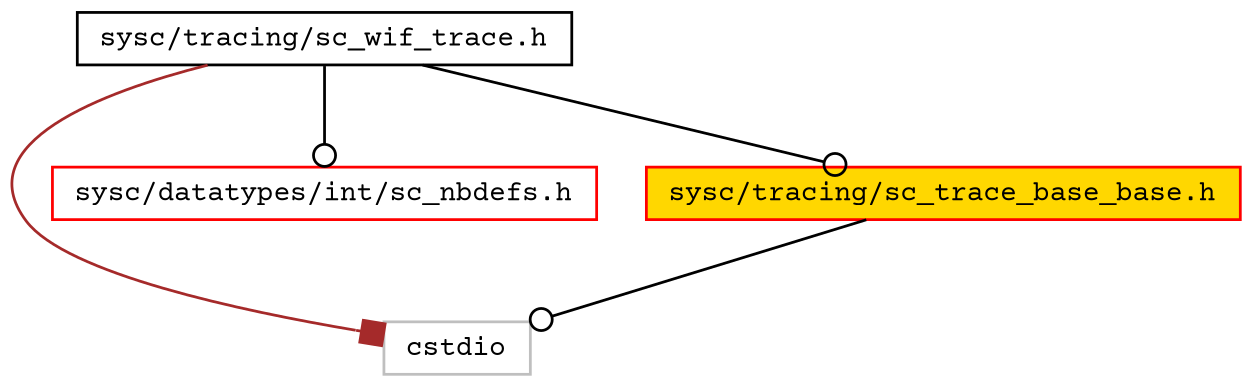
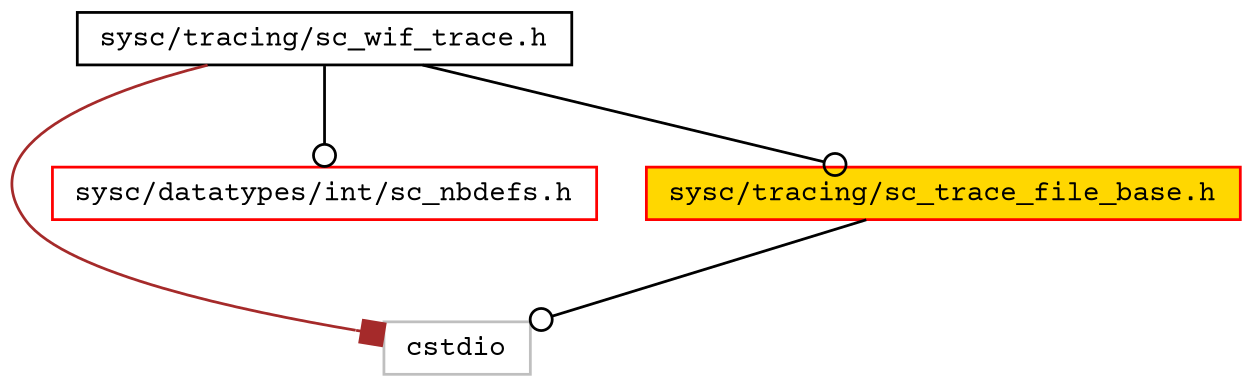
(943, 193) -> (943, 193)
